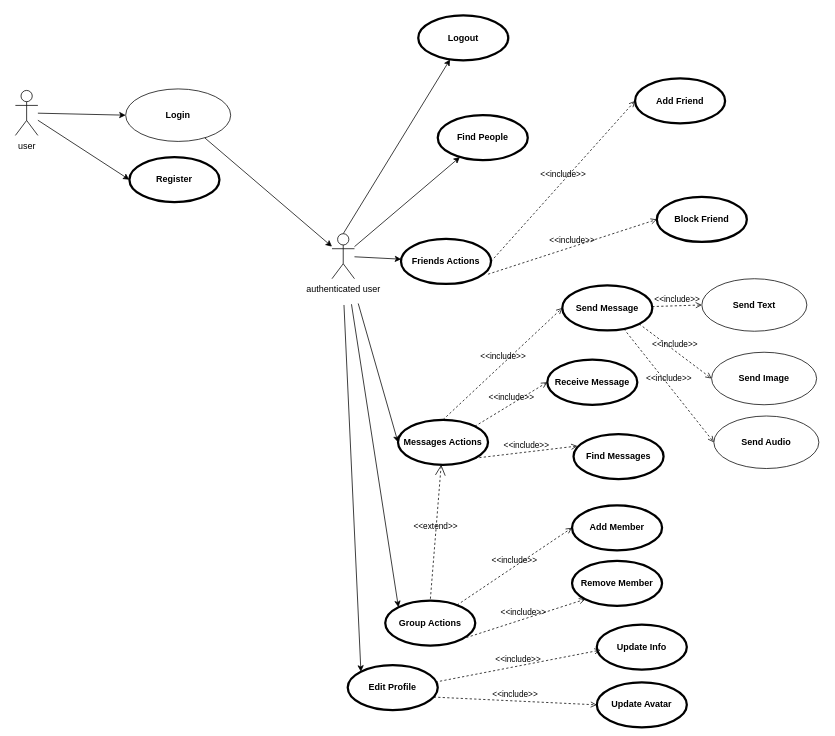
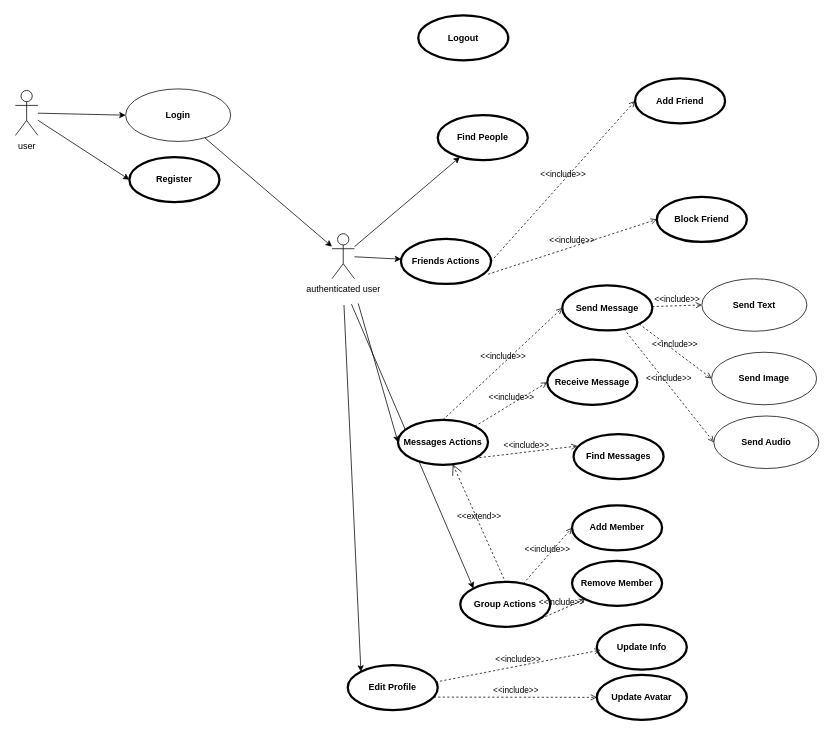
(396, 148) -> none
(430, 623) -> (505, 604)
(642, 705) -> (642, 697)
